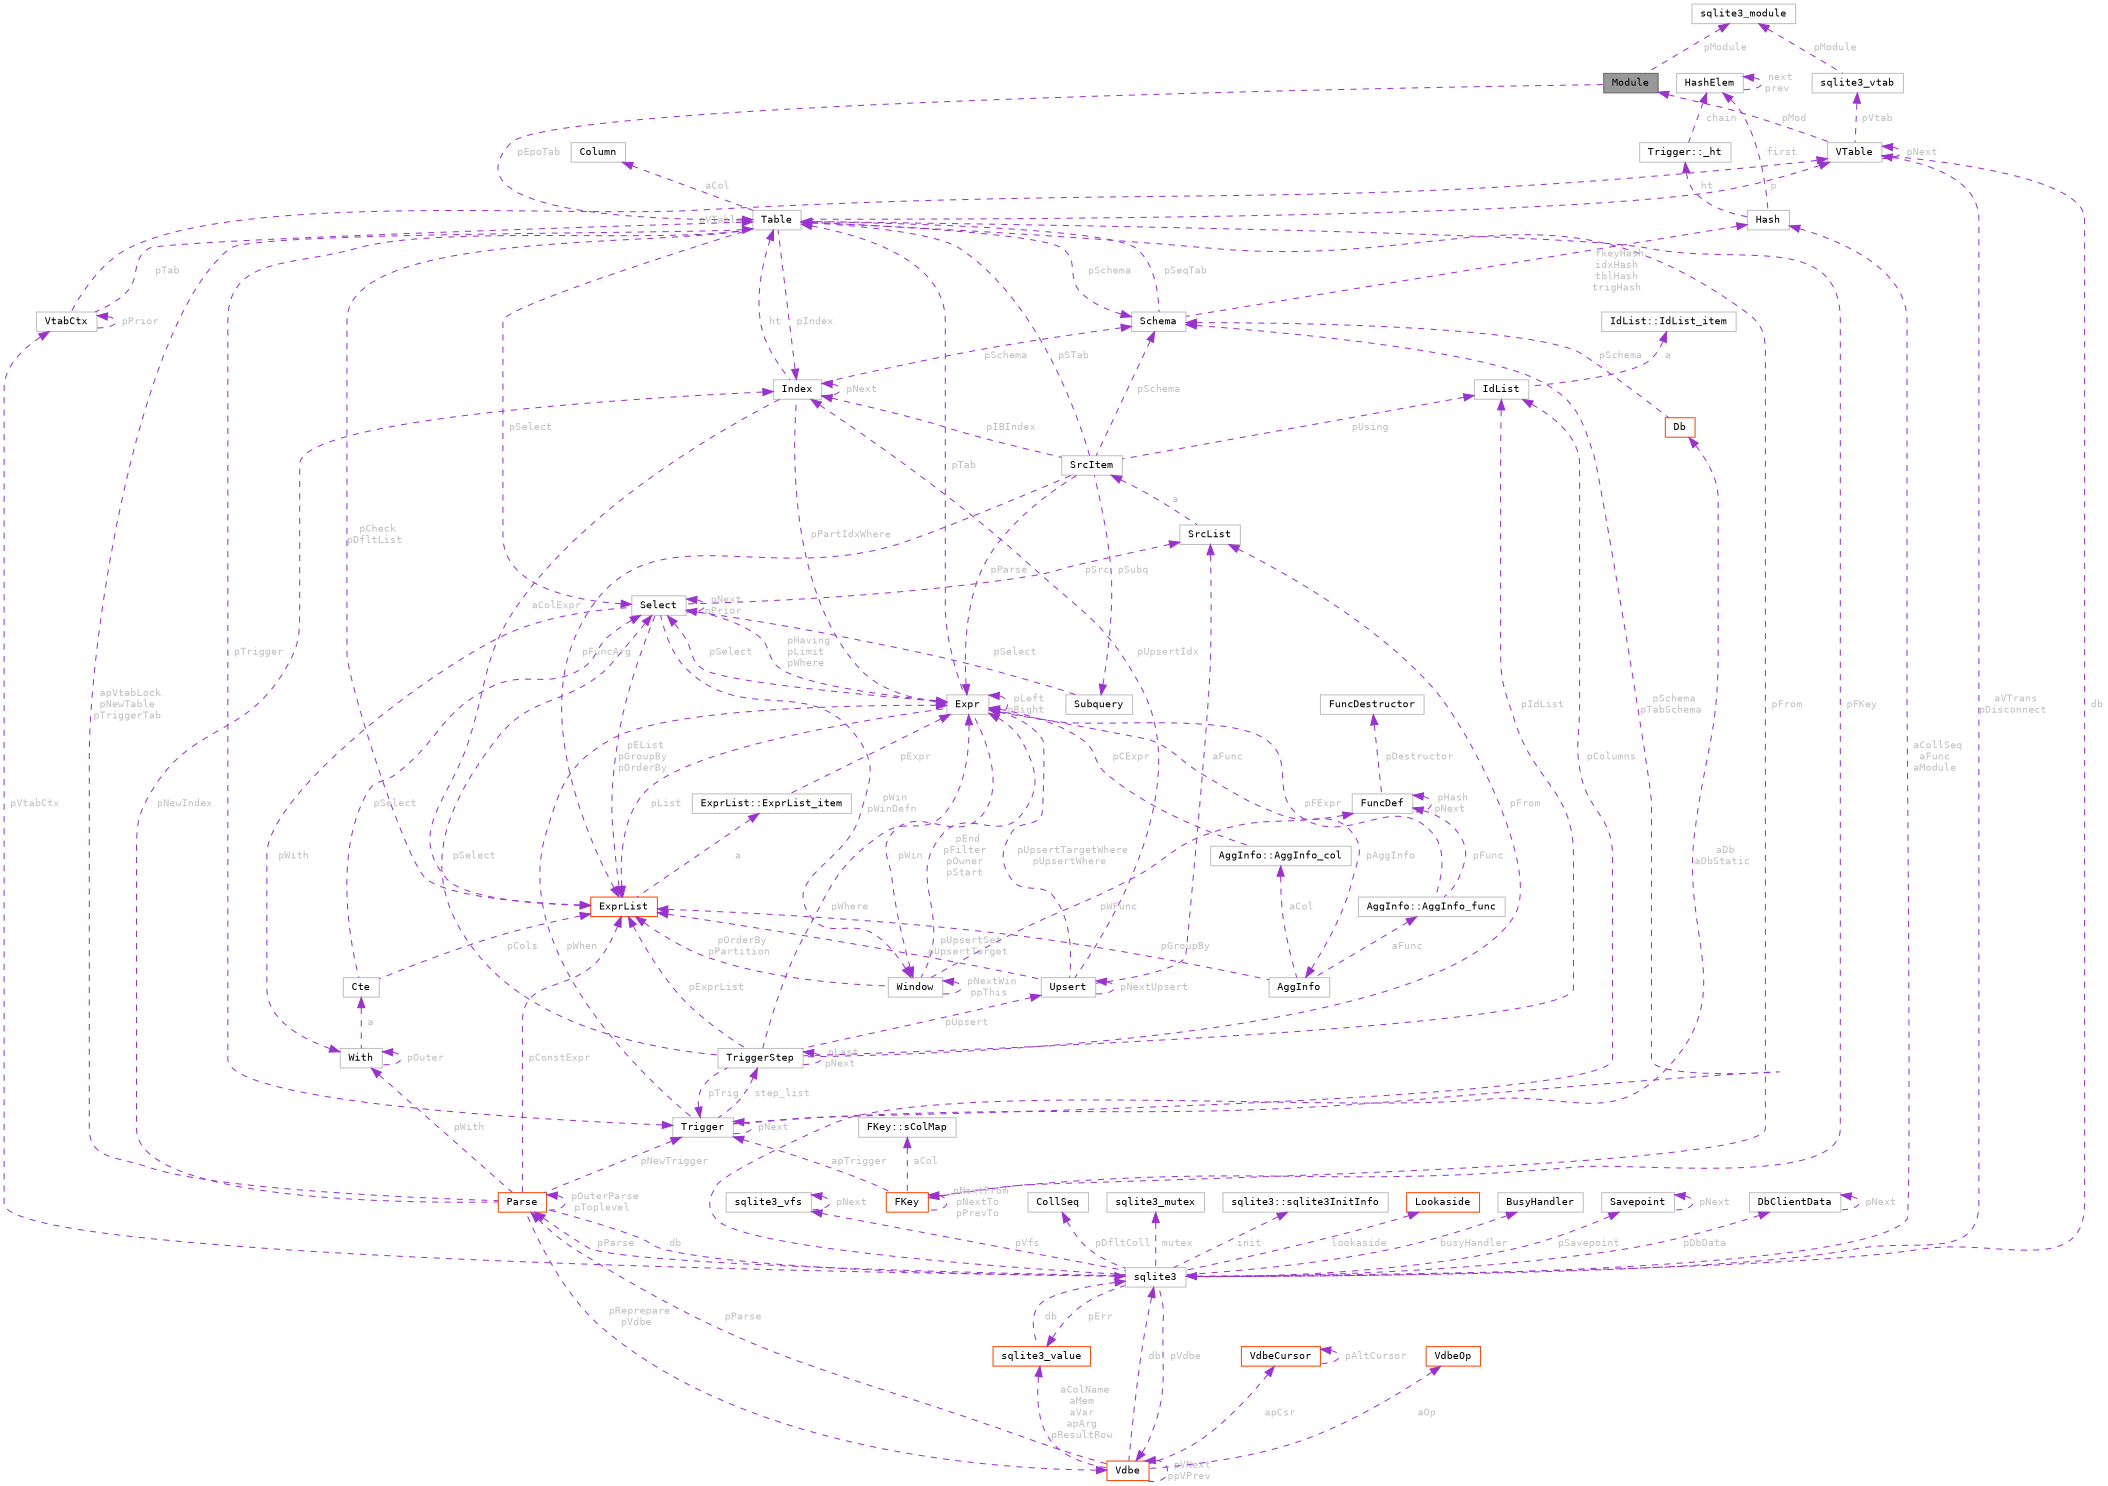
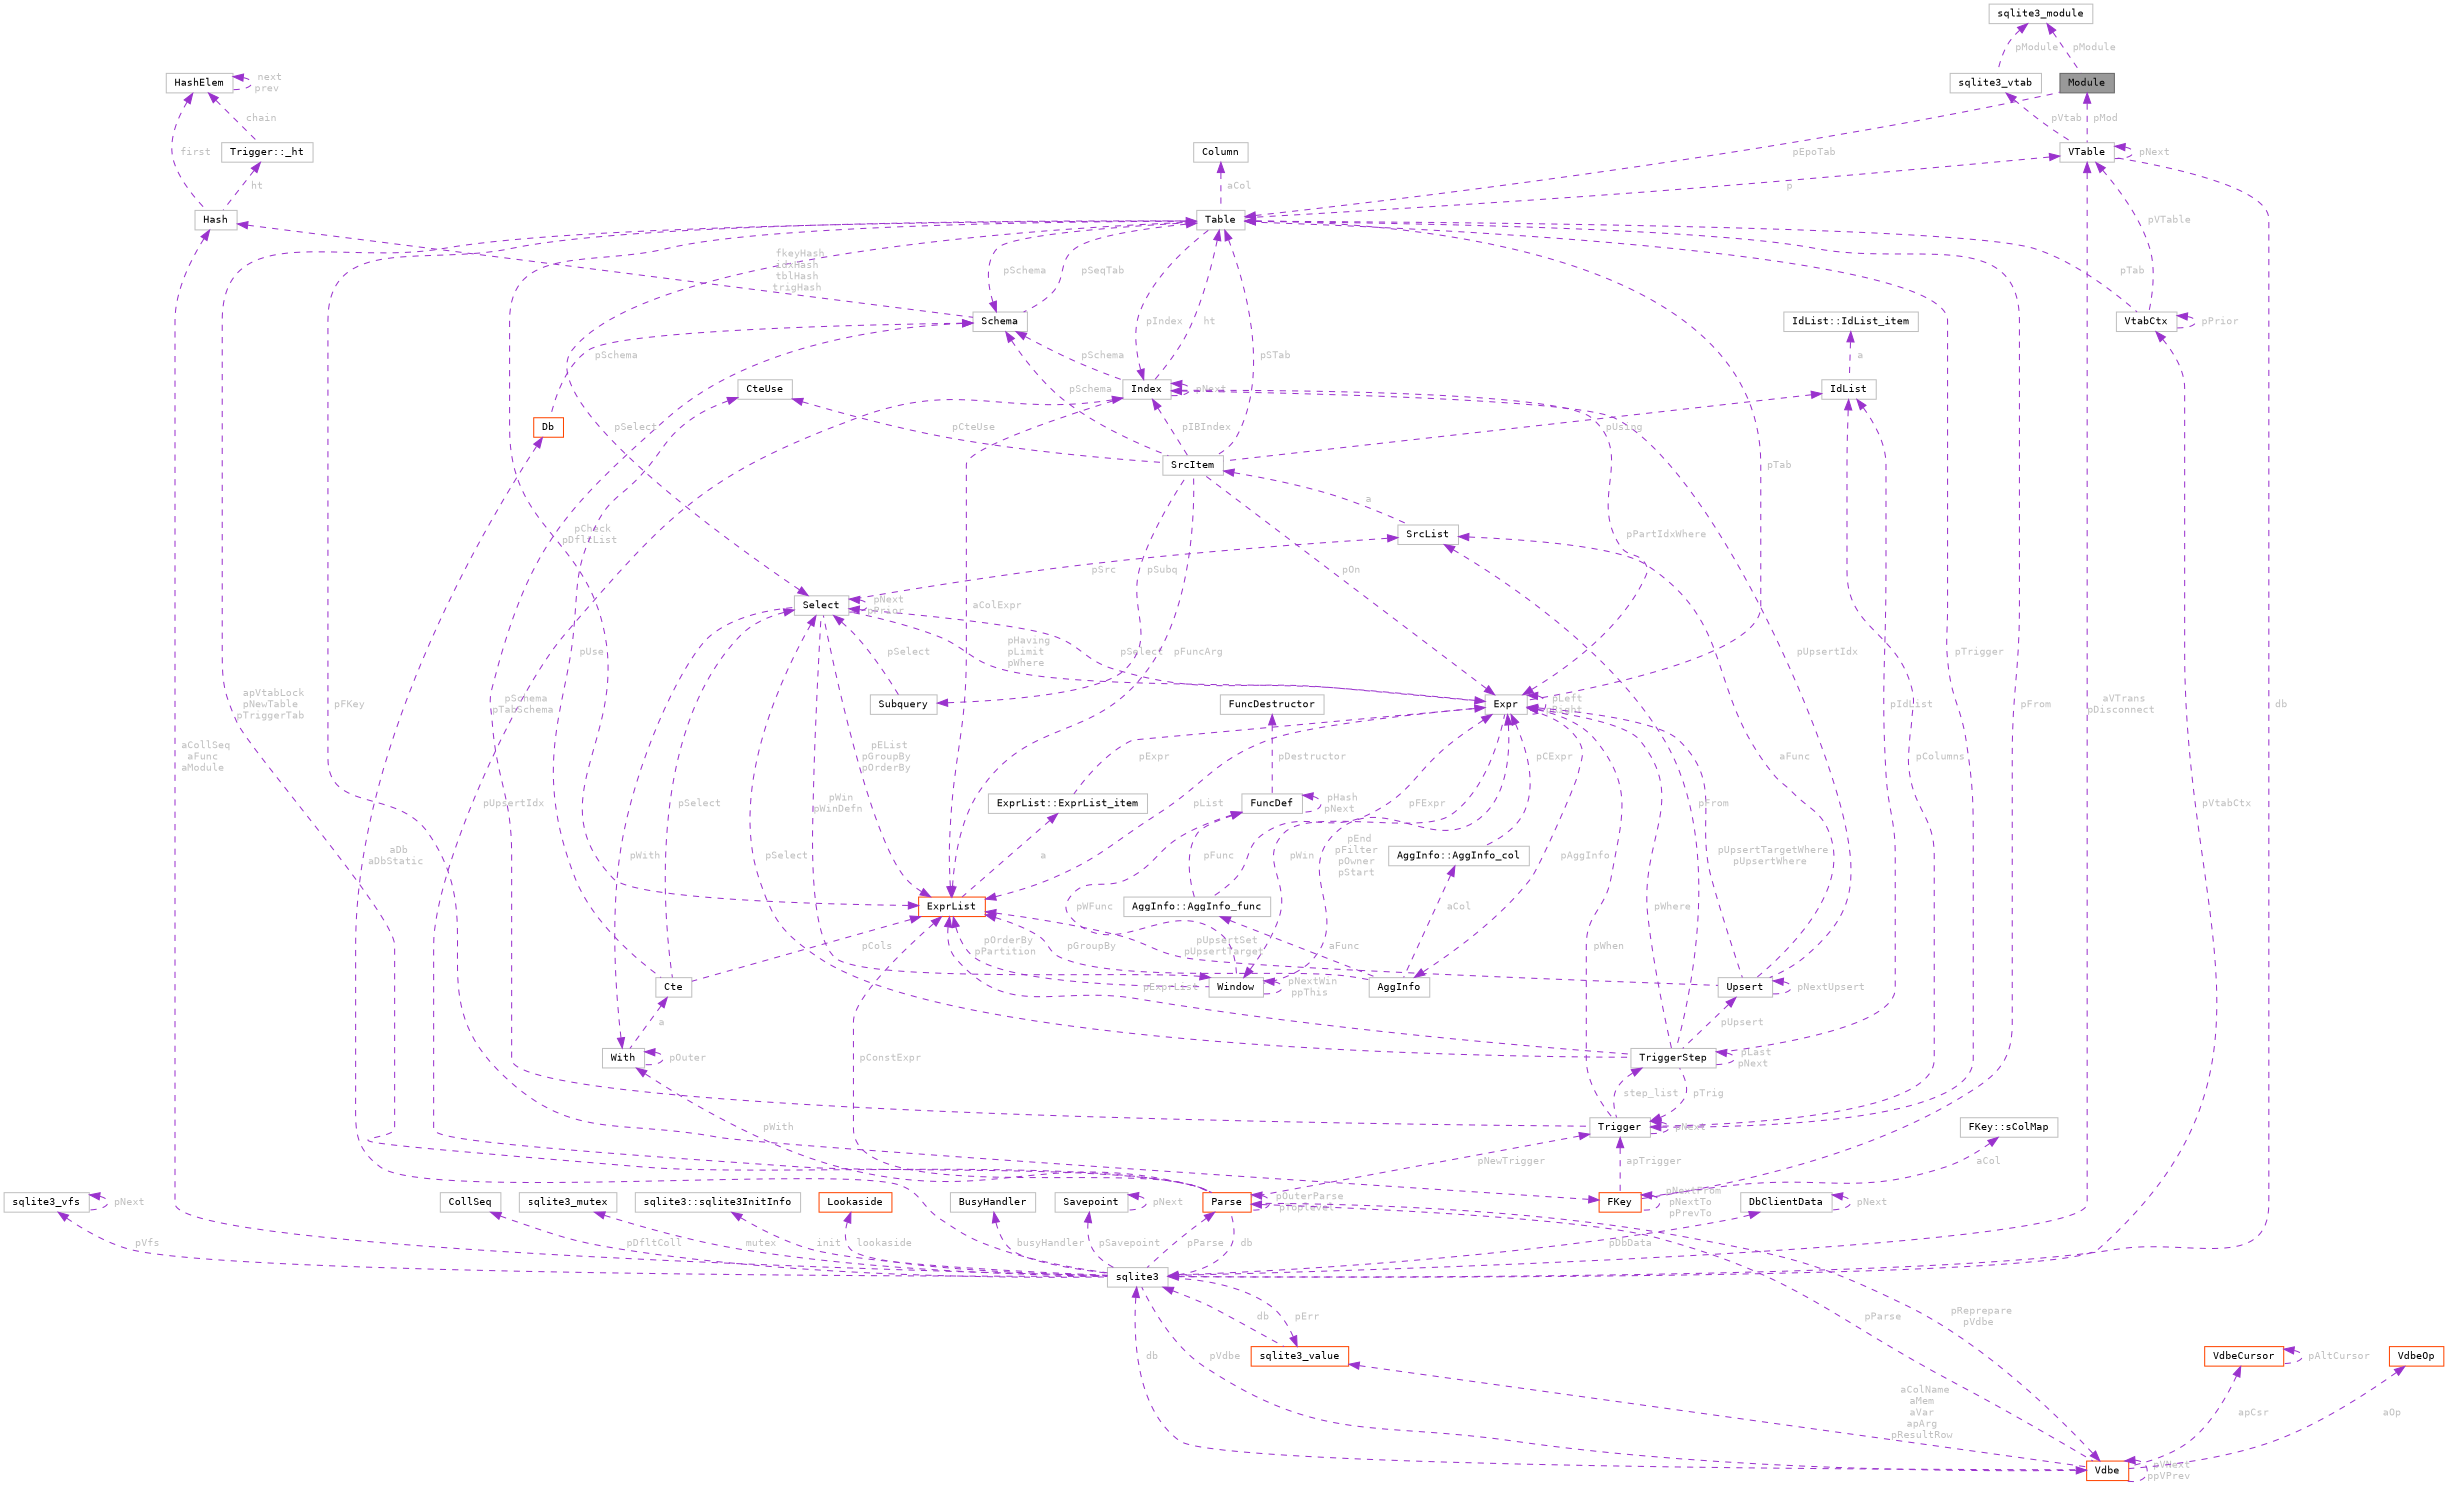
none -> (765, 390)
(1006, 570) -> (1349, 570)
(182, 804) -> (511, 804)
